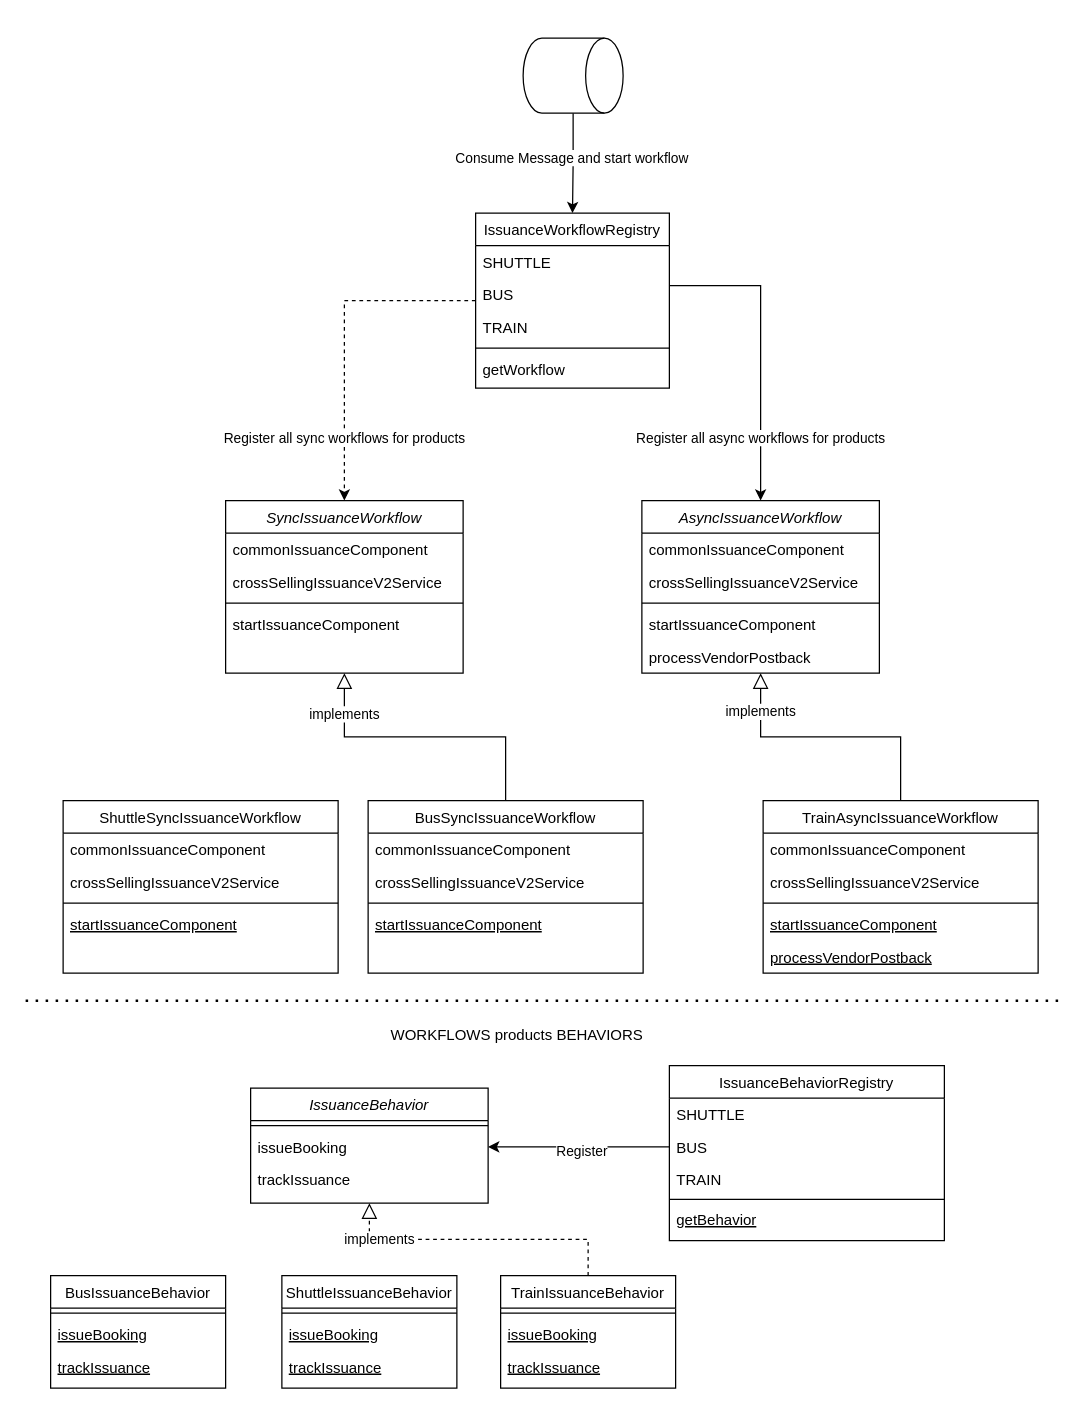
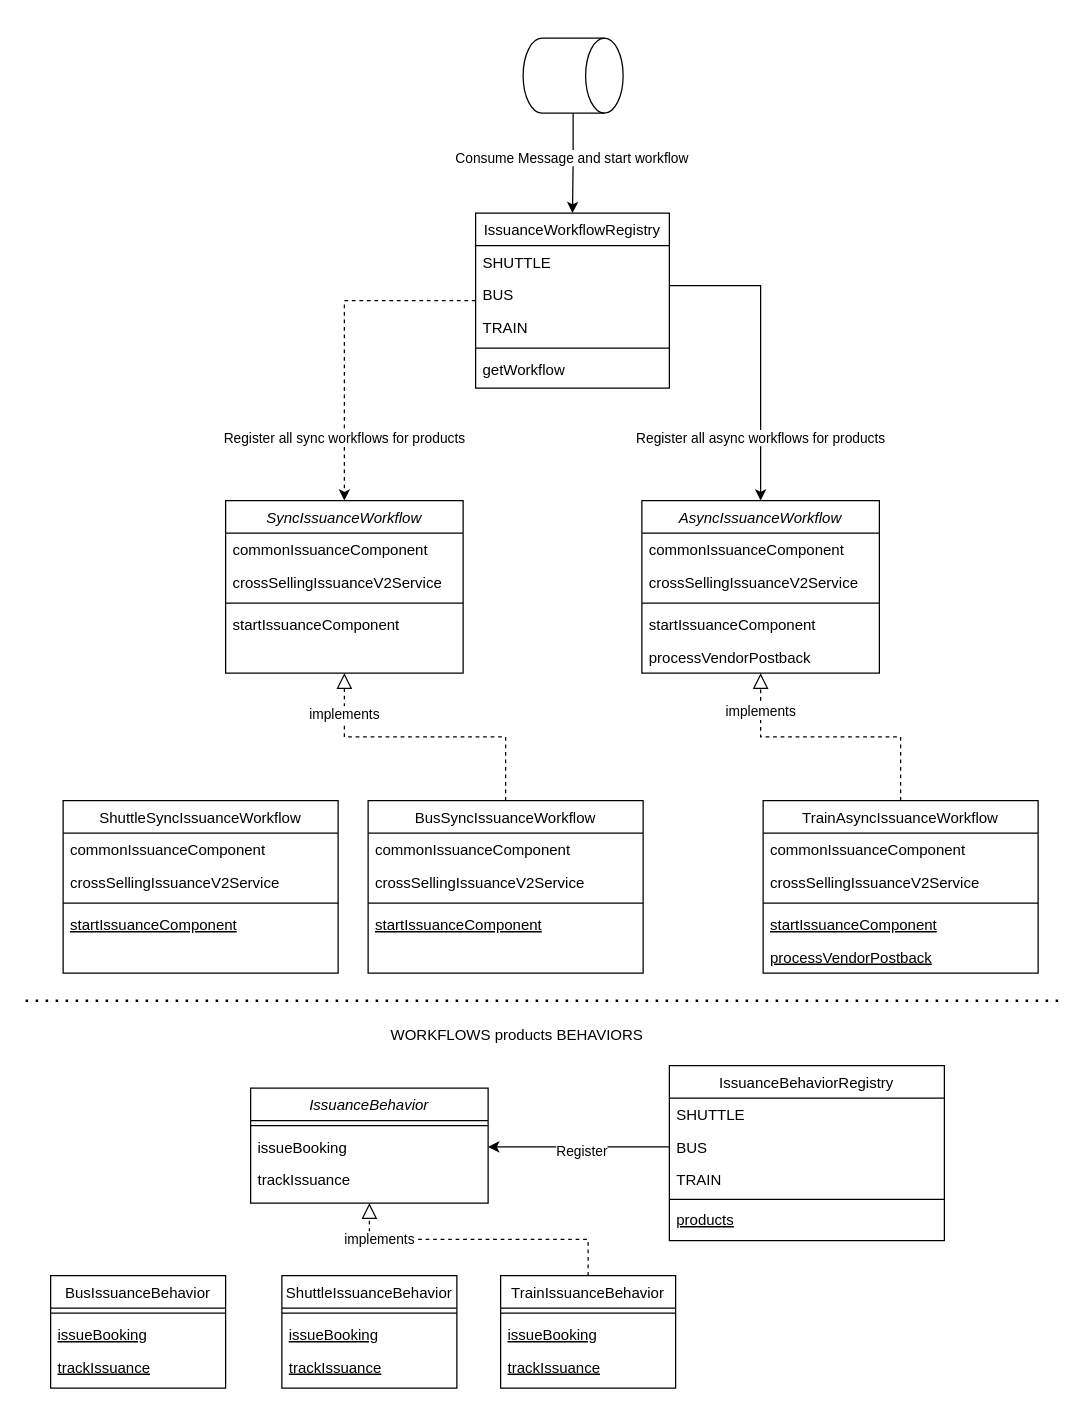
(448, 737) -> (448, 737)
(853, 737) -> (853, 737)
(721, 1220) -> (710, 1220)
